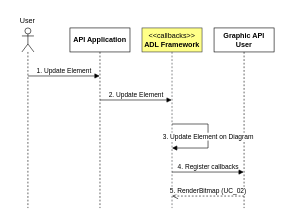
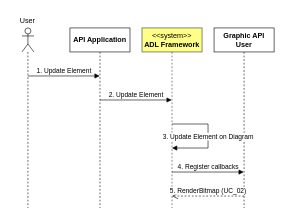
(172, 40) -> (172, 40)
